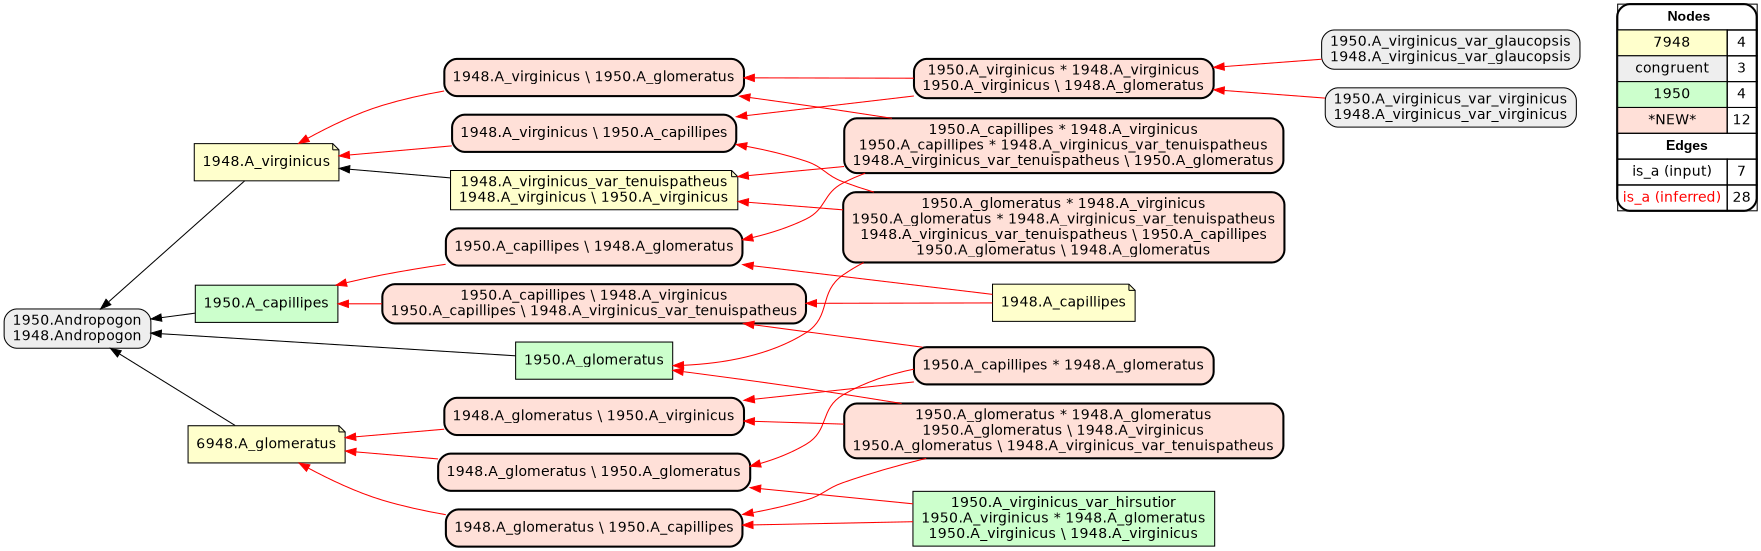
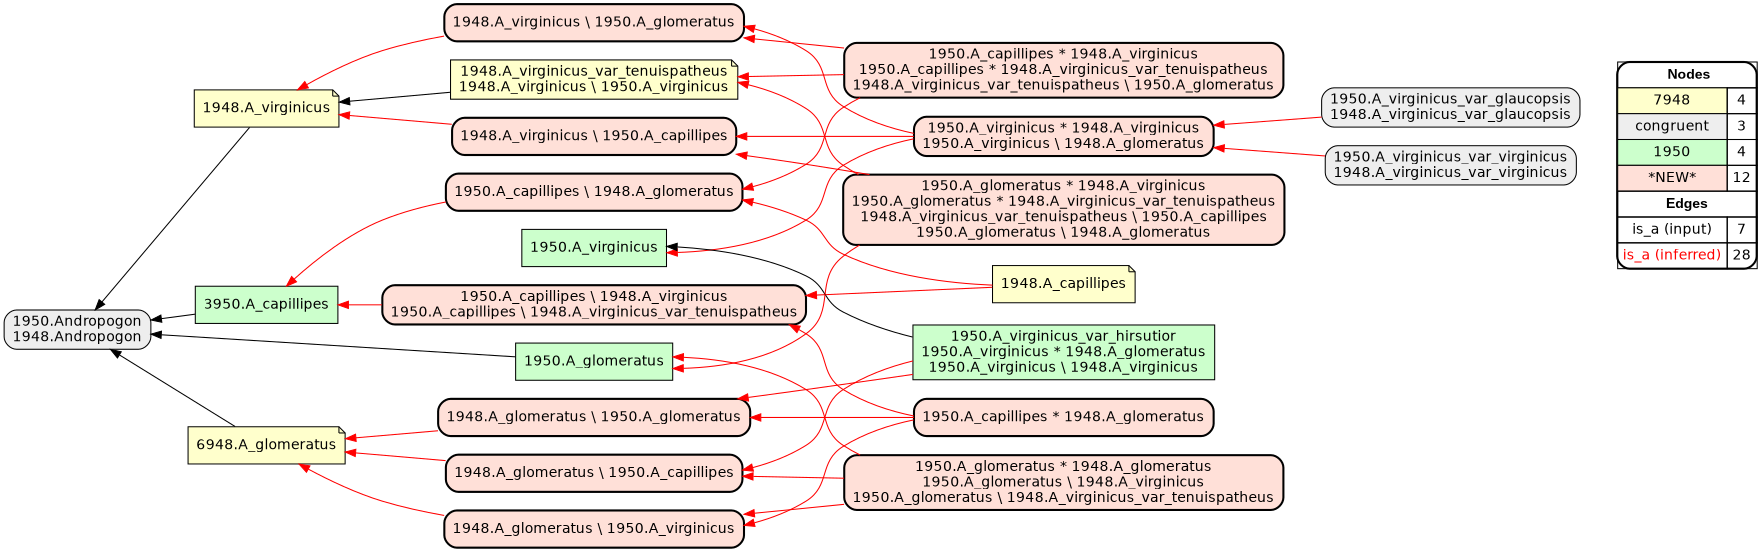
none -> (594, 248)
(267, 304) -> (267, 305)
